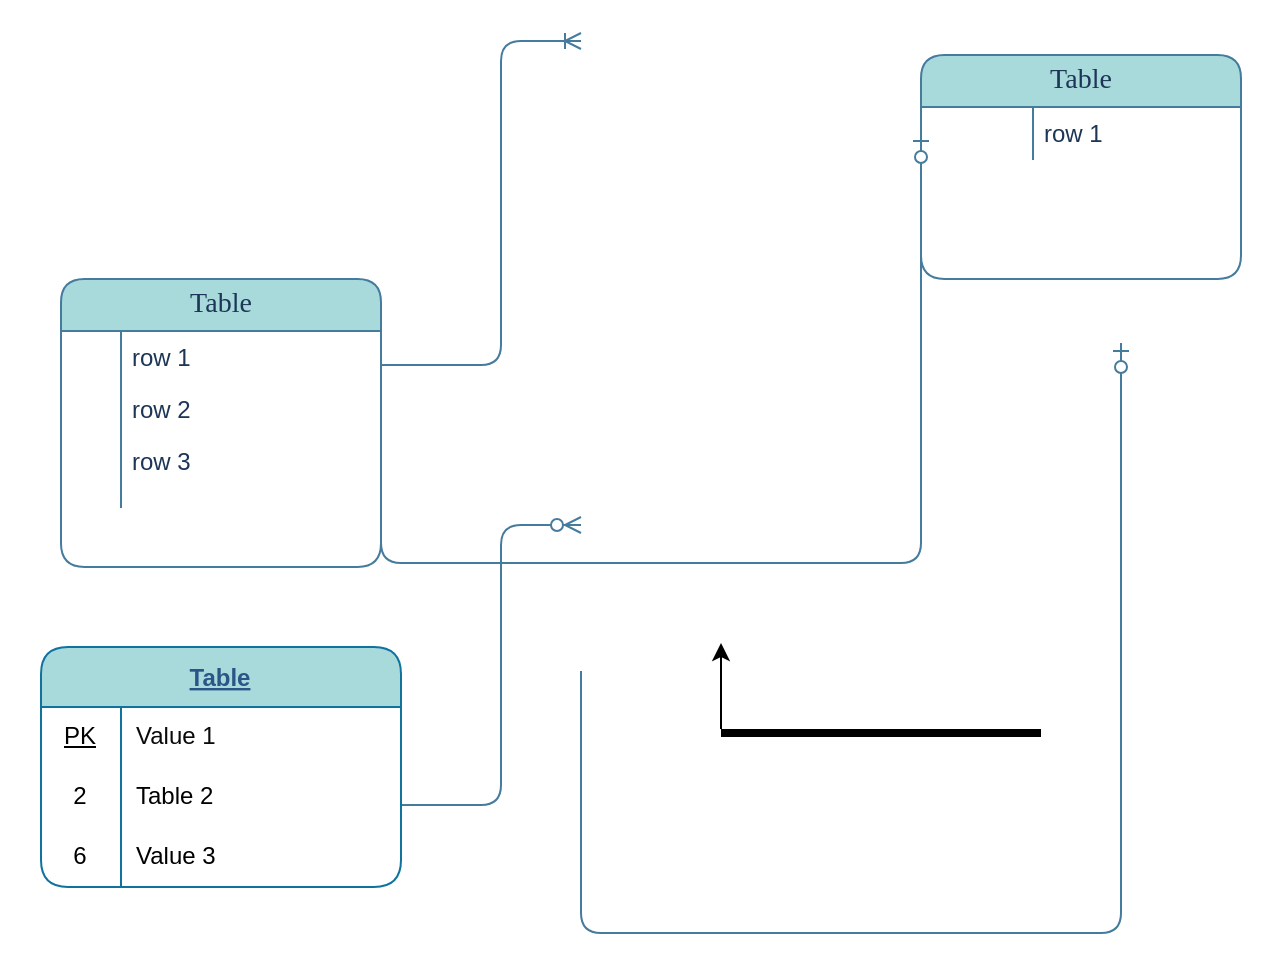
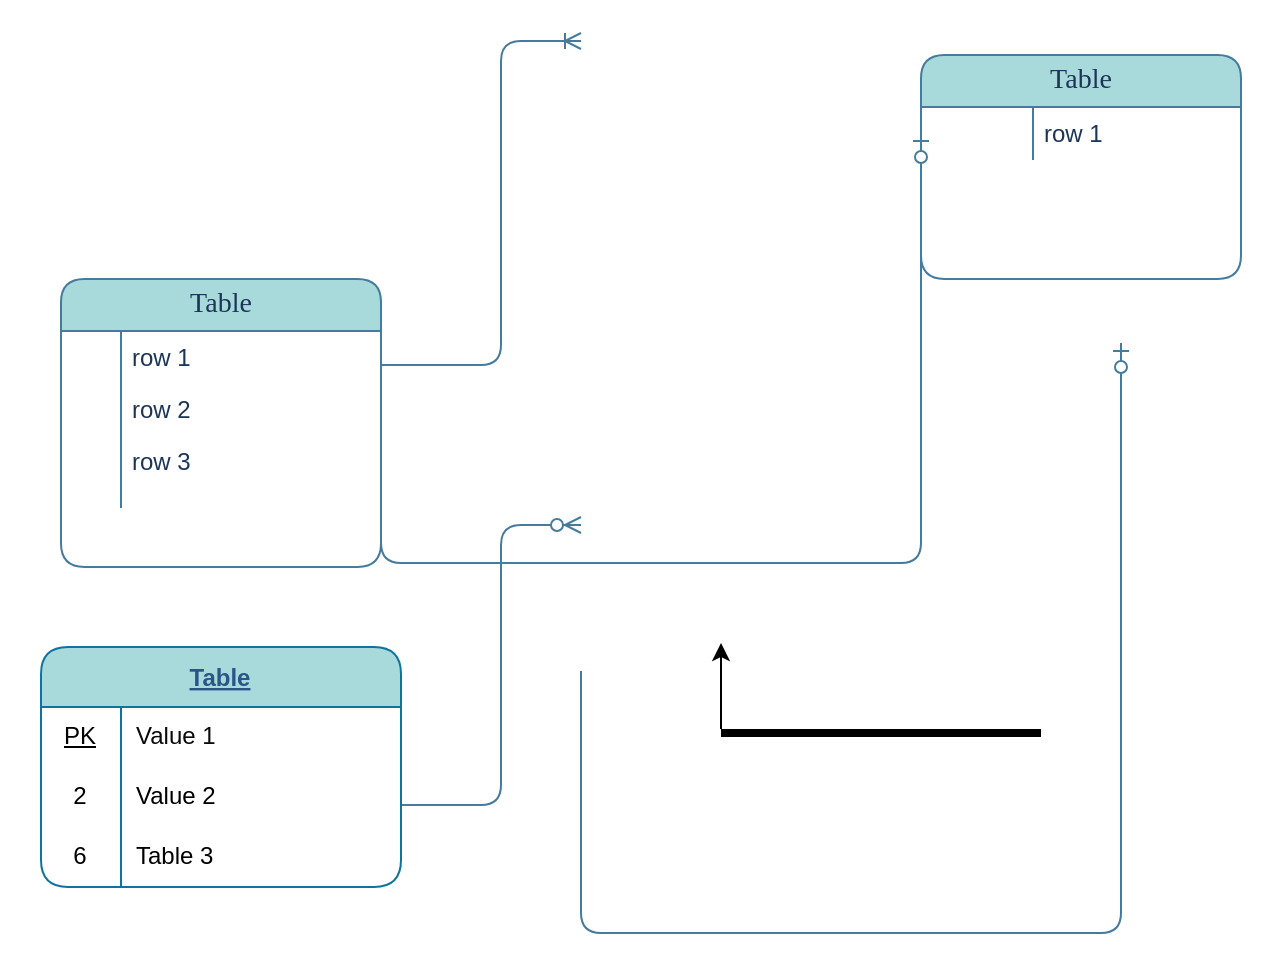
(178, 797) -> (178, 797)
(178, 857) -> (178, 857)
